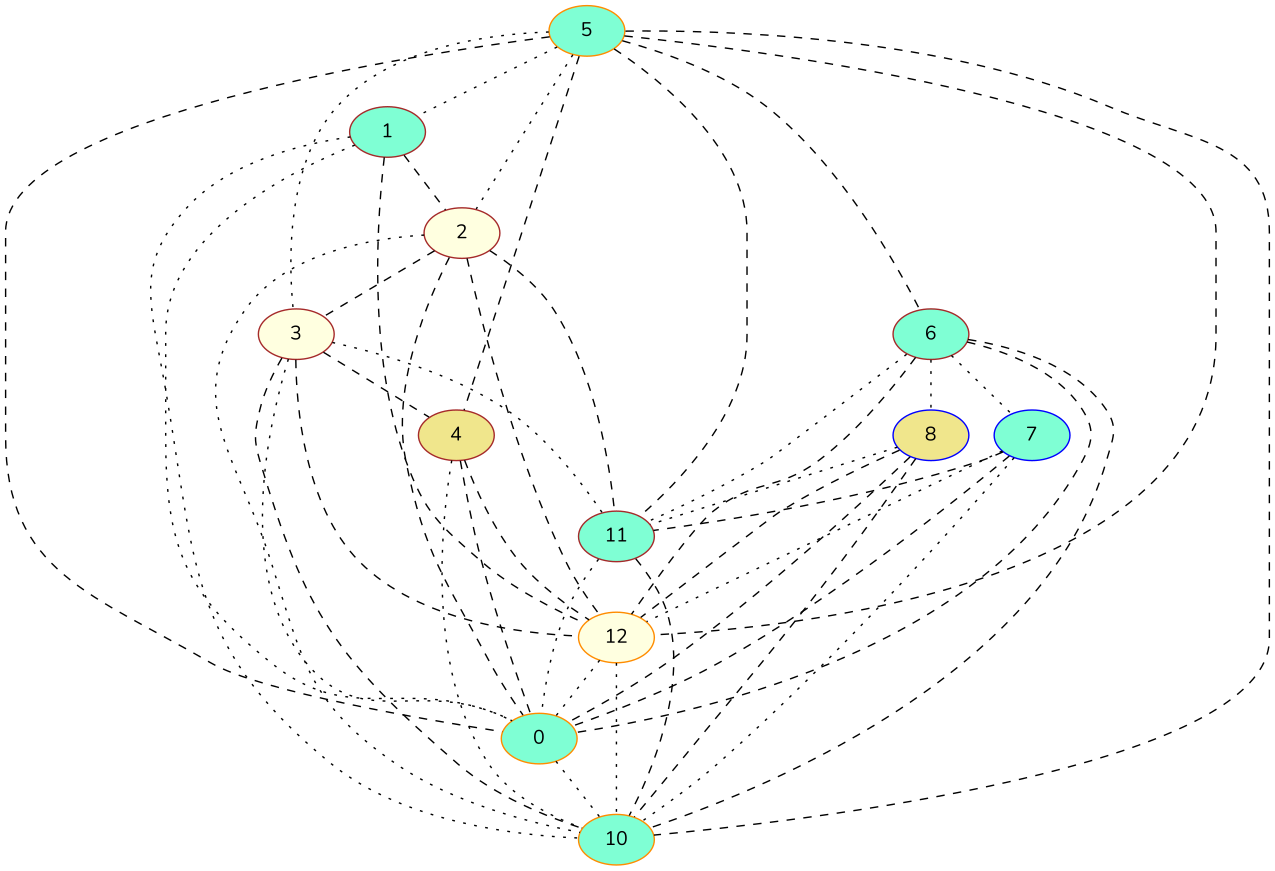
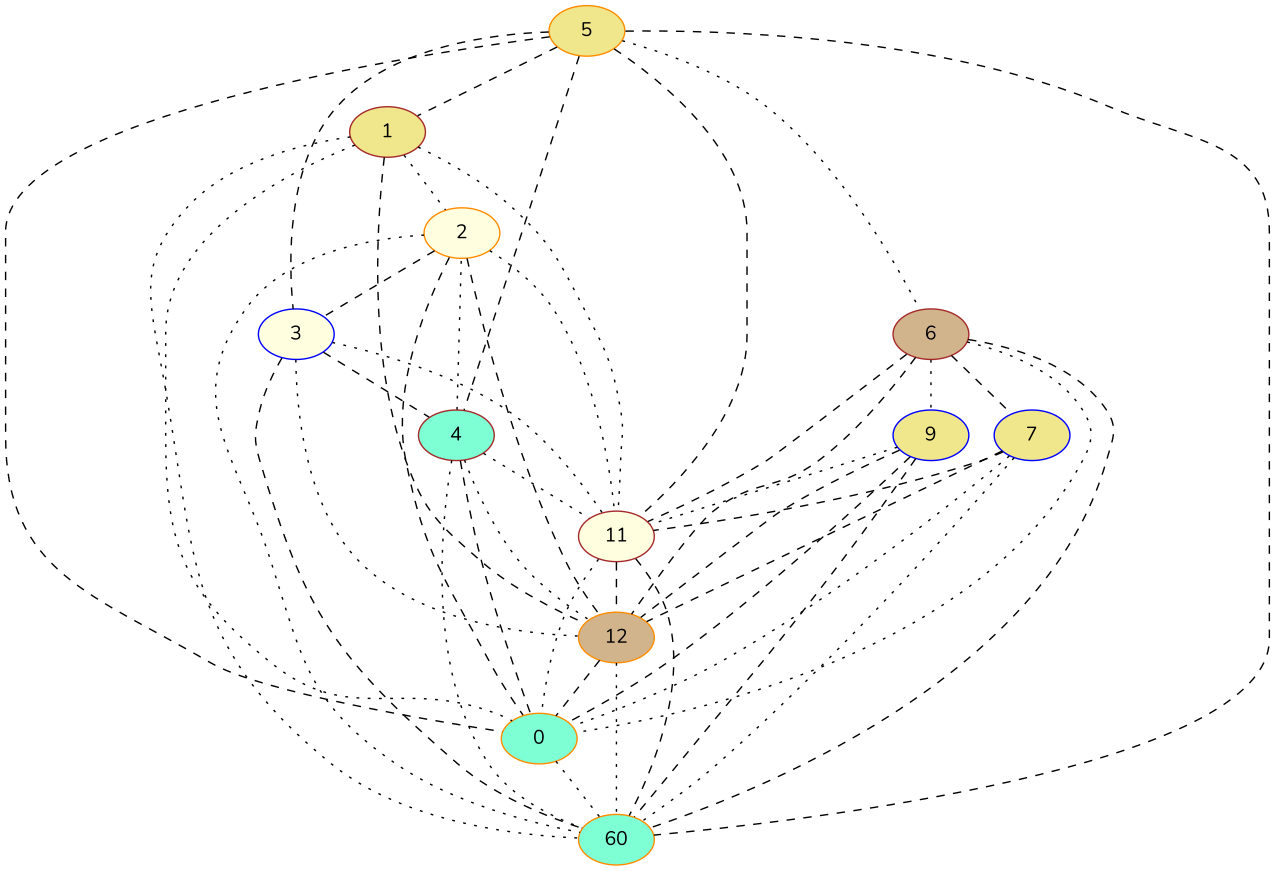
(587, 31) -> (587, 31)
(487, 81) -> (487, 81)
(344, 101) -> (344, 101)
(388, 132) -> (388, 132)
(525, 132) -> (459, 334)
(802, 139) -> (802, 139)
(425, 183) -> (425, 183)
(462, 233) -> (462, 233)
none -> (578, 296)
(1216, 307) -> (616, 587)
(296, 334) -> (296, 334)
(931, 334) -> (931, 334)
(581, 365) -> (581, 365)
(981, 385) -> (981, 385)
(456, 435) -> (456, 435)
(931, 435) -> (931, 435)
(1032, 435) -> (1032, 435)
(784, 448) -> (784, 448)
none -> (547, 492)
(263, 504) -> none
(851, 524) -> (851, 524)
(616, 536) -> (616, 536)
(512, 552) -> (512, 552)
(367, 568) -> (367, 568)
(835, 589) -> (835, 589)
(943, 603) -> (943, 603)
(616, 637) -> (616, 637)
(578, 688) -> (578, 688)
(616, 840) -> (616, 840)
